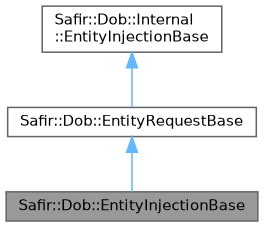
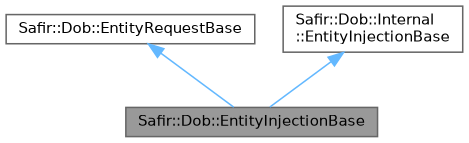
(132, 87) -> (300, 84)
